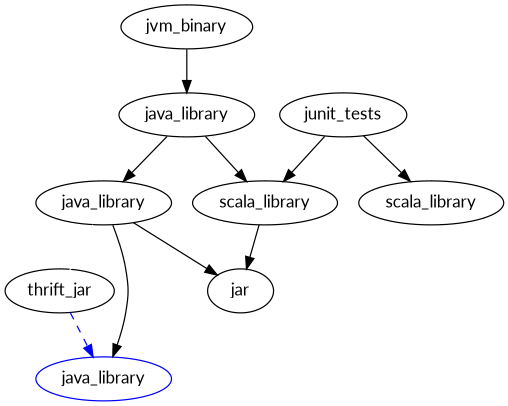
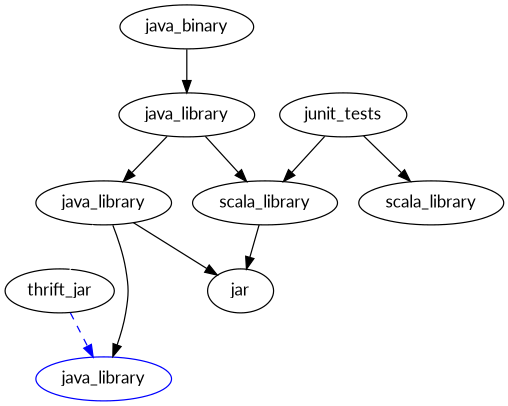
(187, 27) -> (187, 27)
